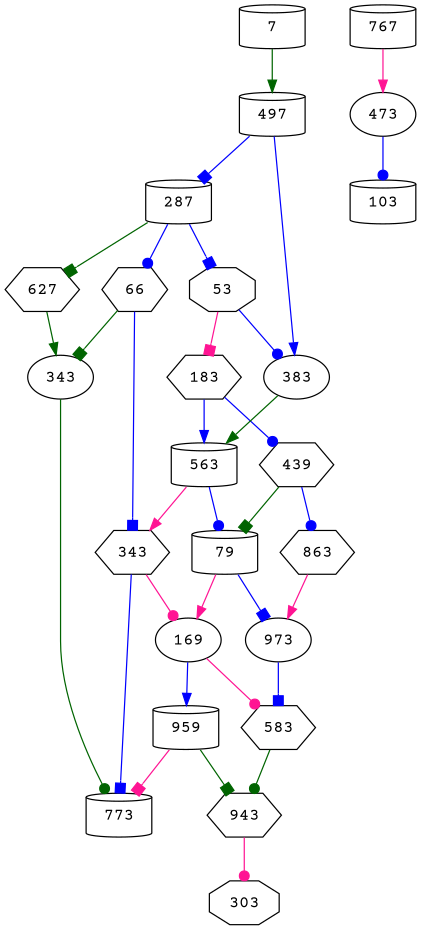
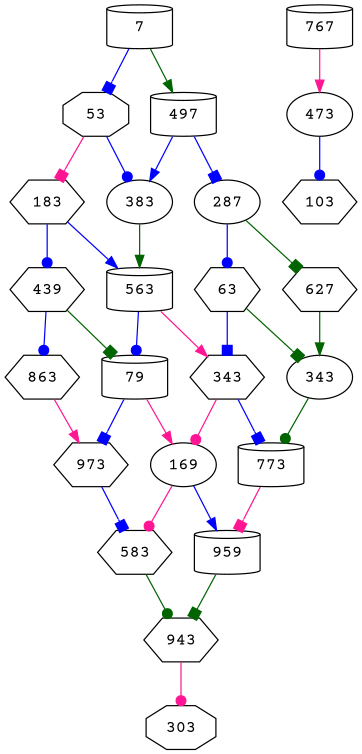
(179, 202) -> (227, 202)
(383, 202) -> (320, 202)
(198, 240) -> (121, 65)
(135, 290) -> (227, 290)
(278, 640) -> (91, 465)
(156, 767) -> (252, 503)
